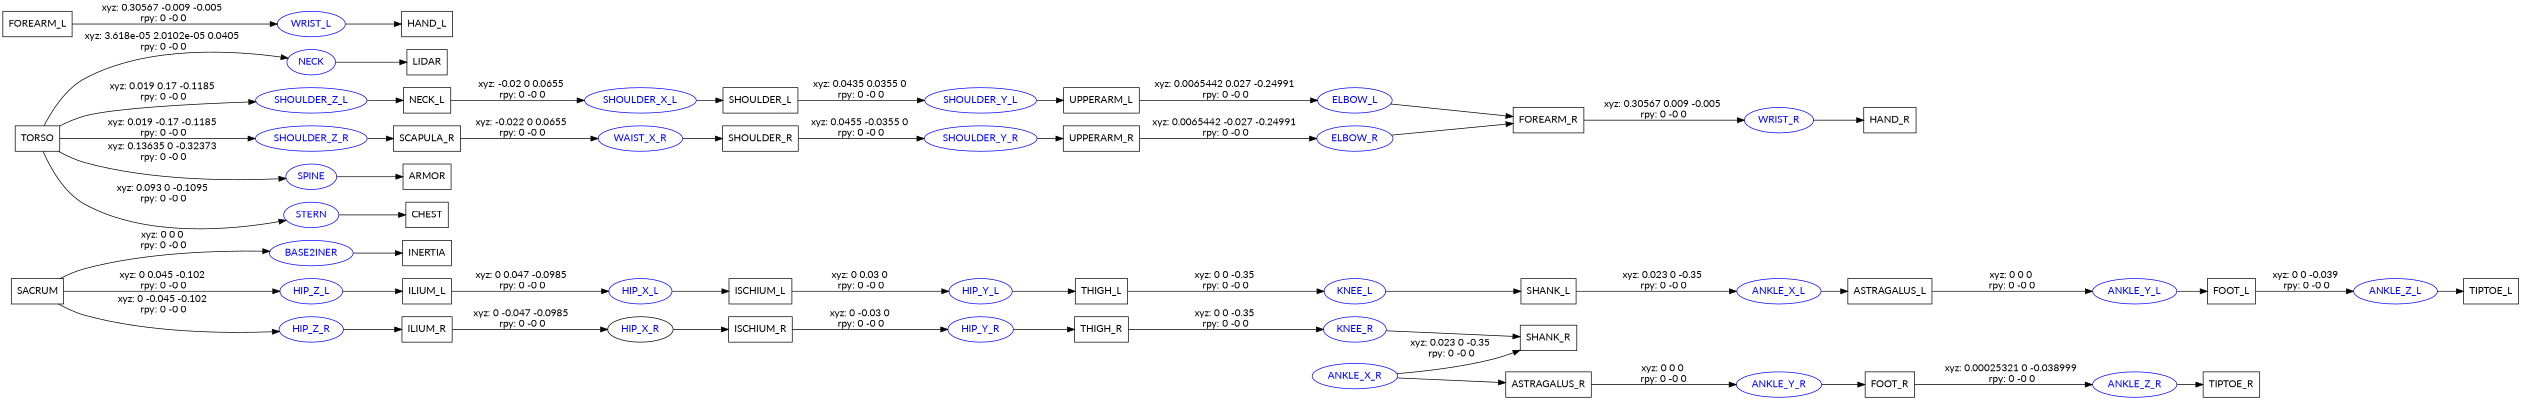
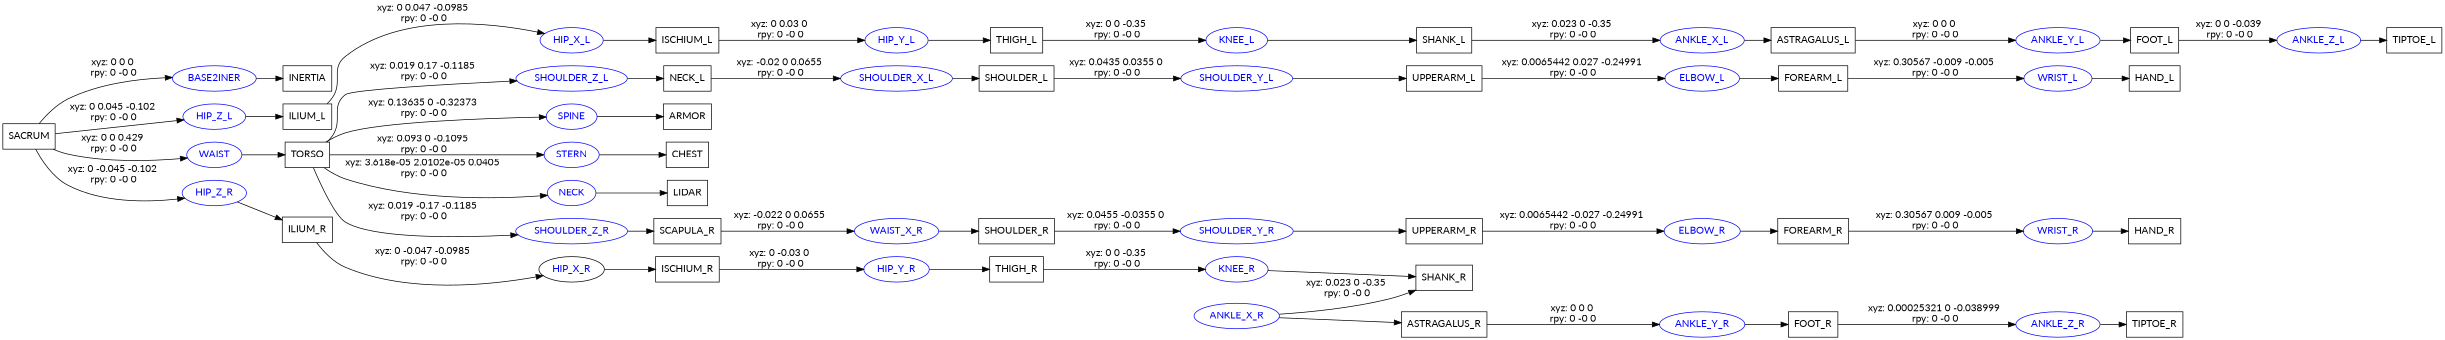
(1448, 110) -> (1755, 78)
none -> (214, 155)
